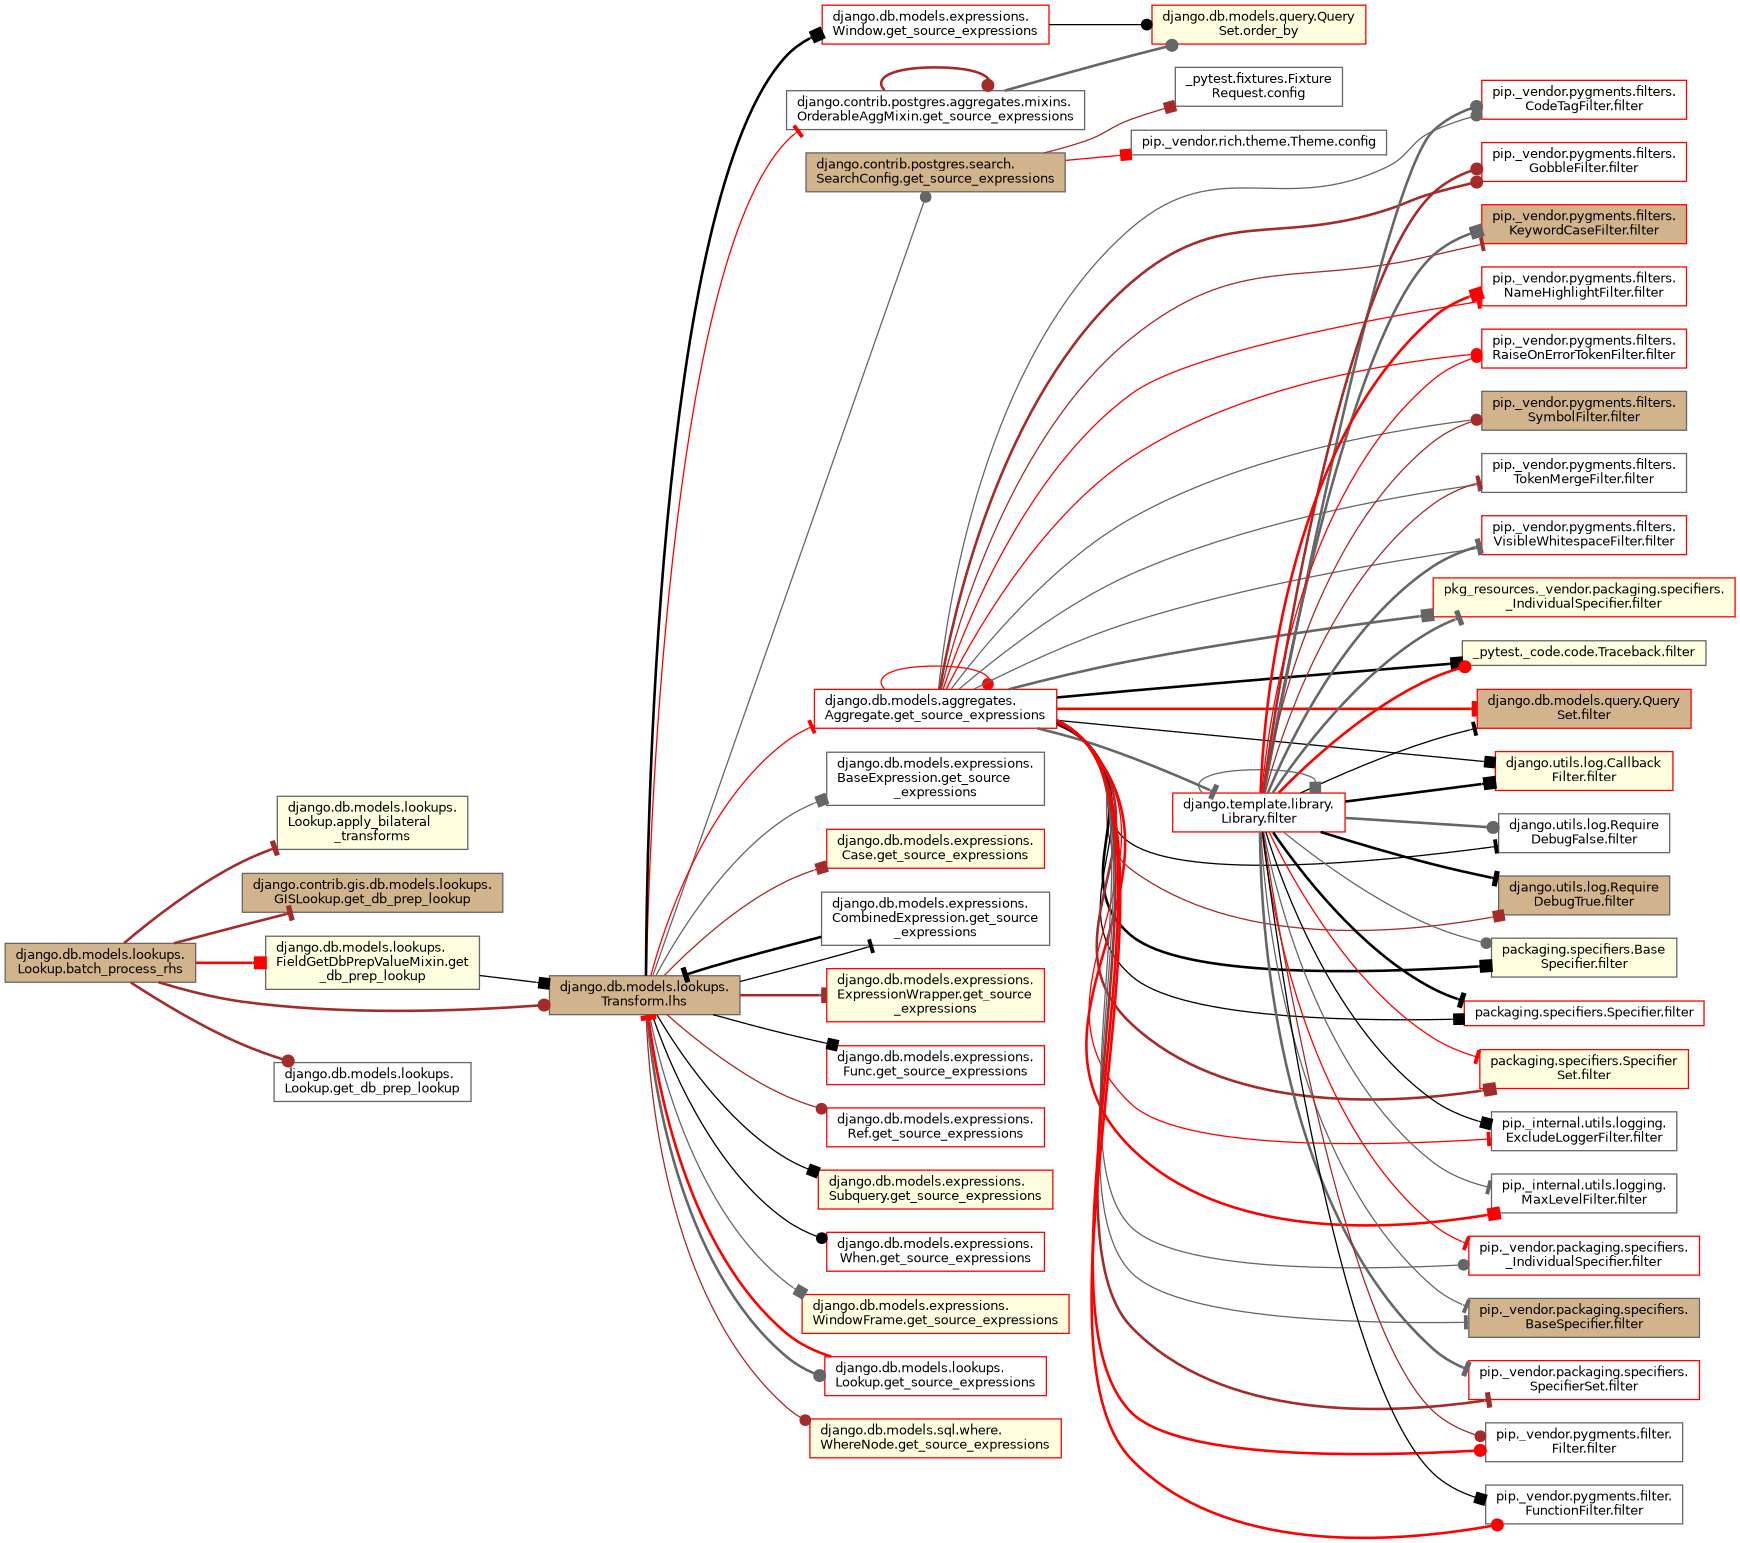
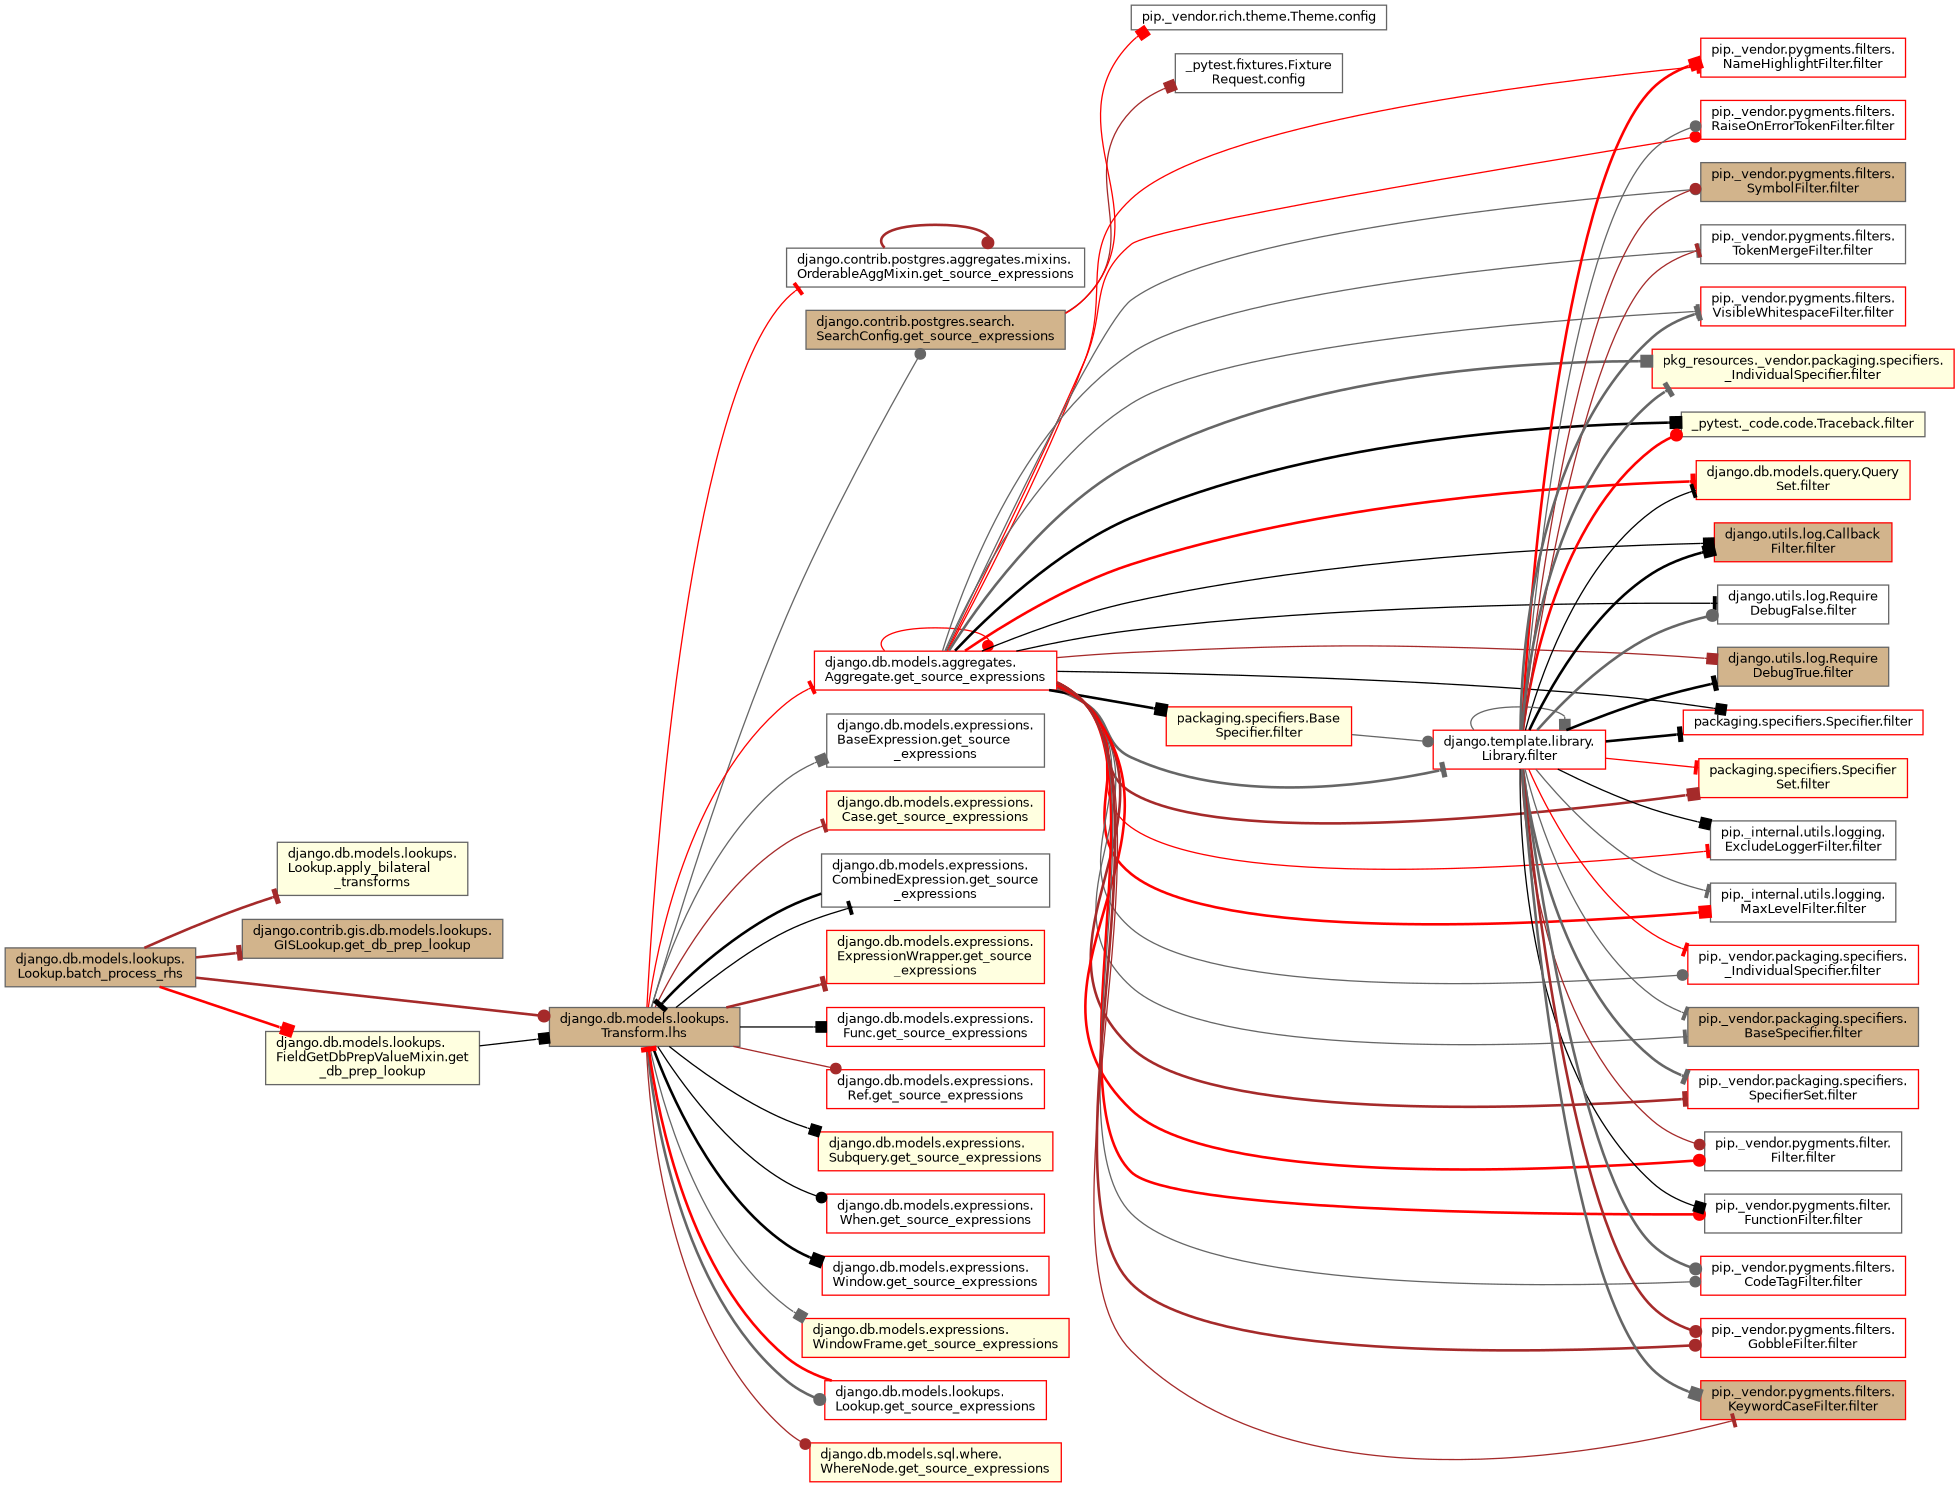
(1259, 25) -> none
(1329, 527) -> (1563, 410)
(1584, 709) -> (1803, 480)
(1584, 771) -> (1803, 542)
(1377, 898) -> (1387, 738)
(733, 914) -> (722, 902)
(1584, 958) -> (1259, 726)
(373, 1082) -> none
